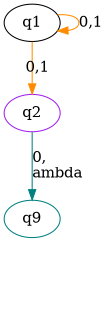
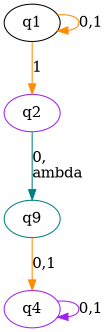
(37, 68) -> (37, 68)
none -> (32, 309)
